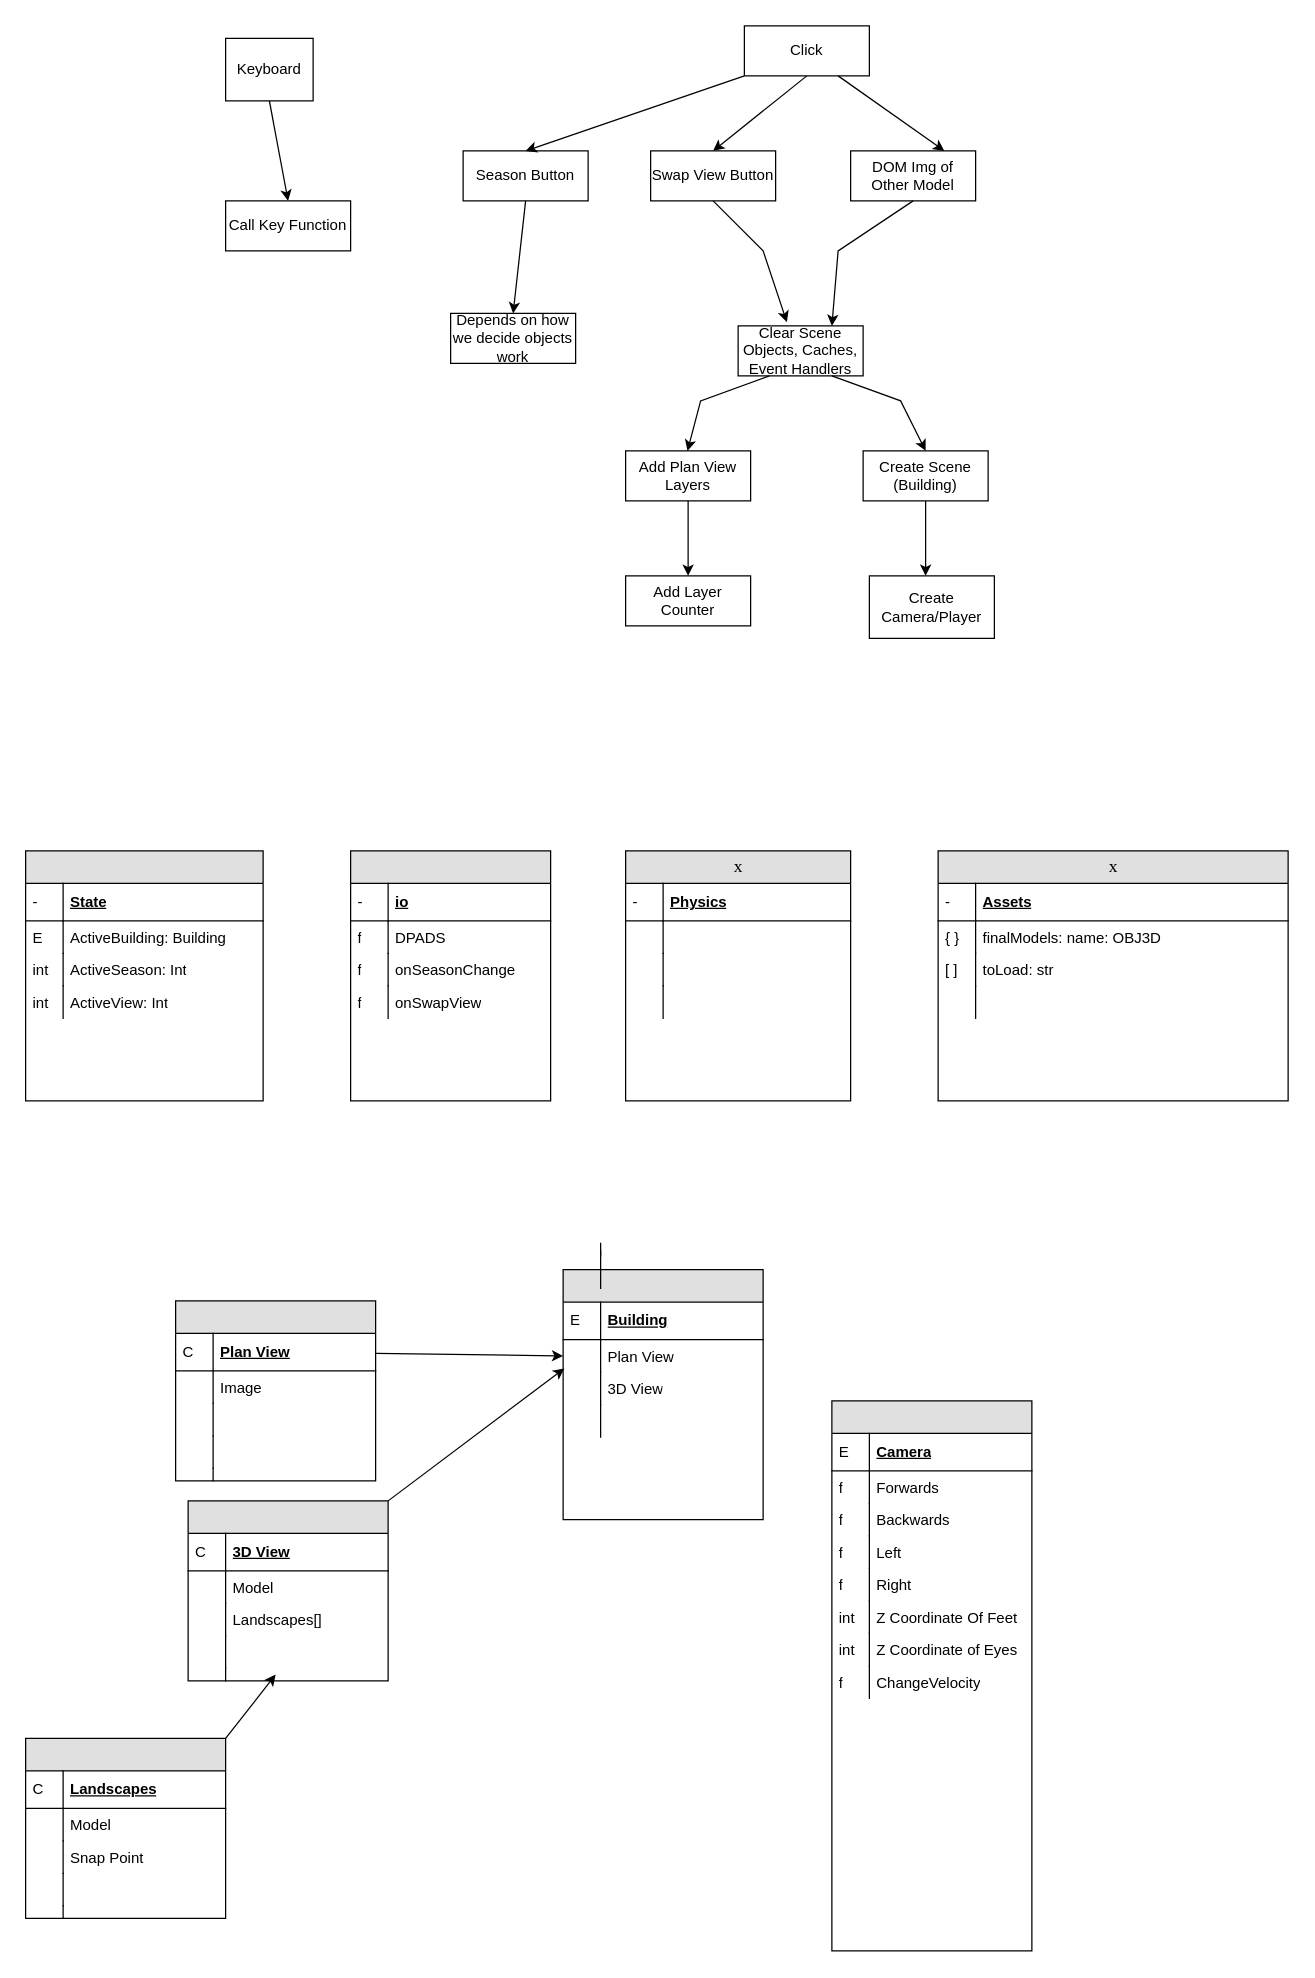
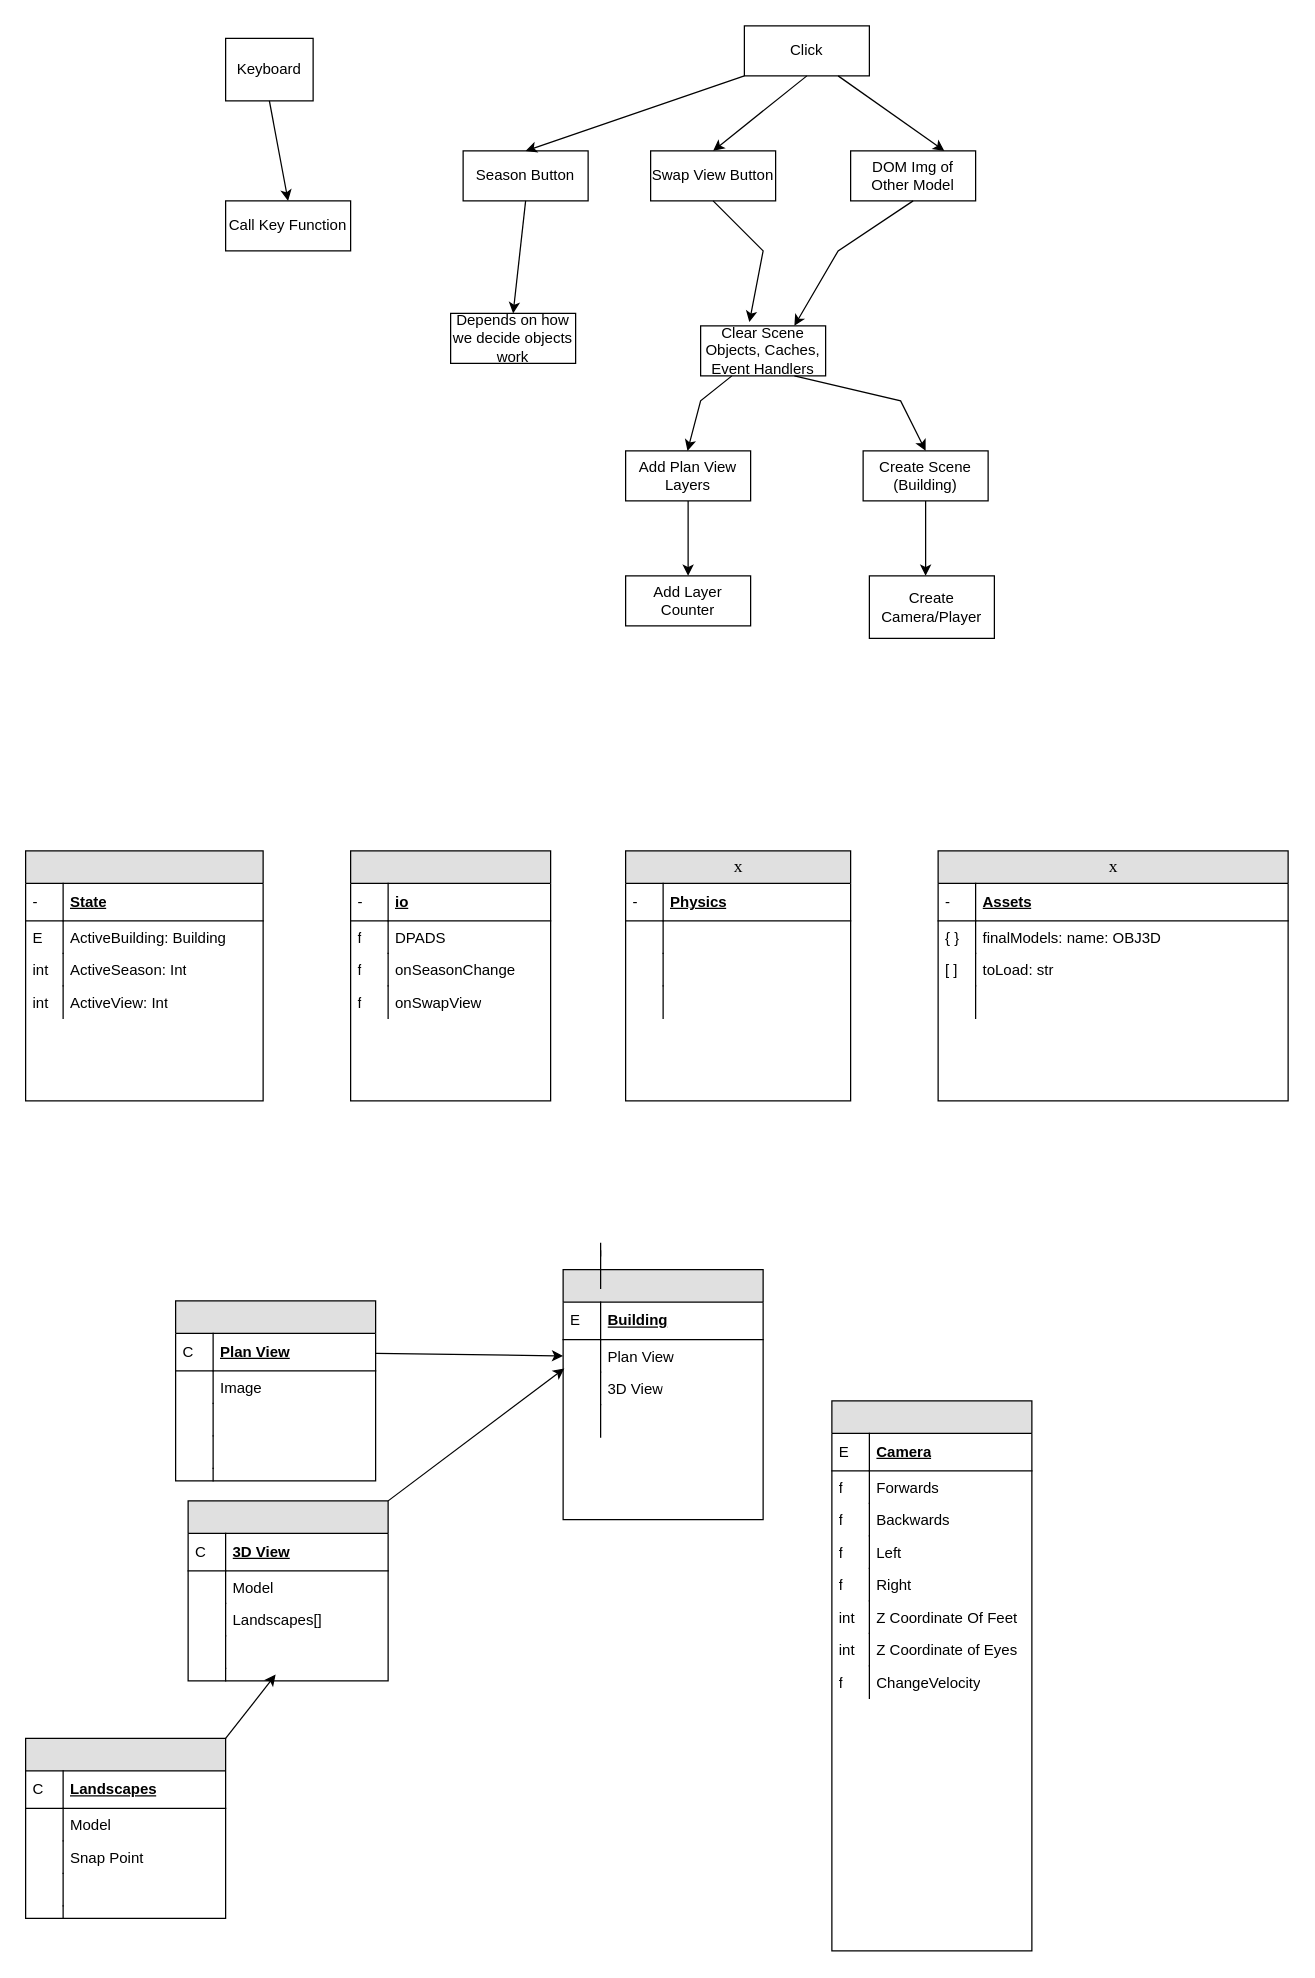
(801, 351) -> (763, 351)
